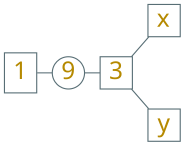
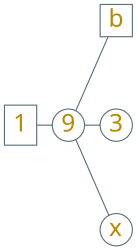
none -> (116, 21)
(164, 21) -> (116, 230)
(140, 47) -> (92, 178)
(116, 73) -> (116, 125)
(164, 125) -> none
